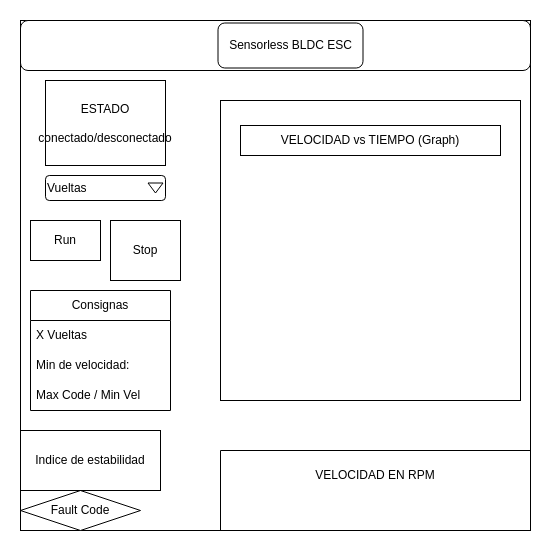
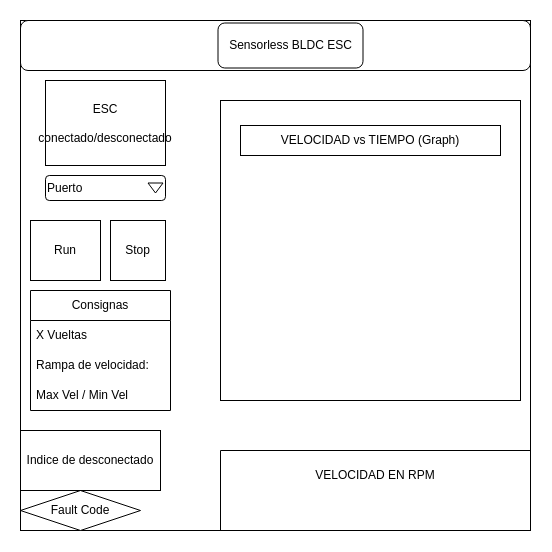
(106, 124) -> (106, 124)
(69, 189) -> (68, 189)
(66, 241) -> (66, 251)
(146, 251) -> (138, 251)
(84, 366) -> (93, 366)
(88, 396) -> (83, 396)
(91, 461) -> (91, 461)
